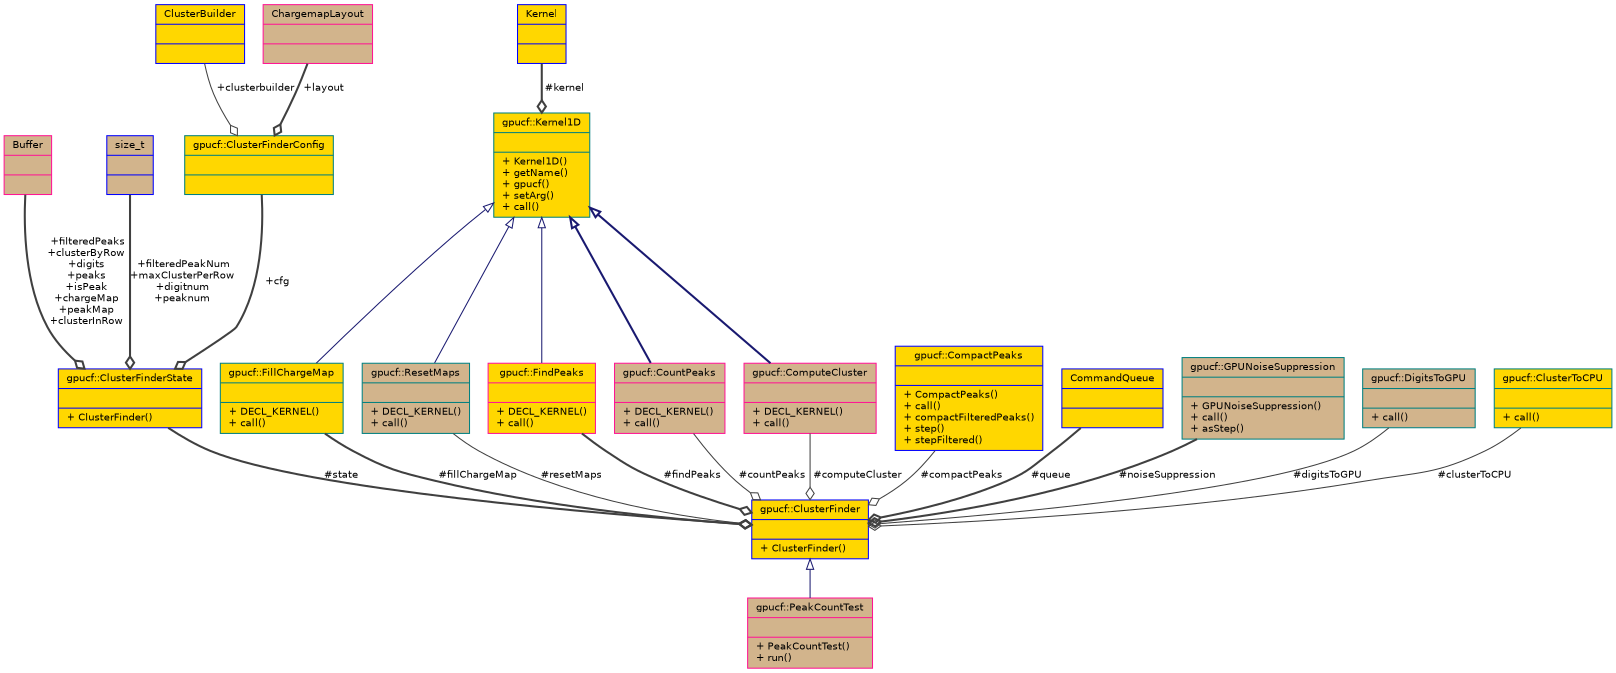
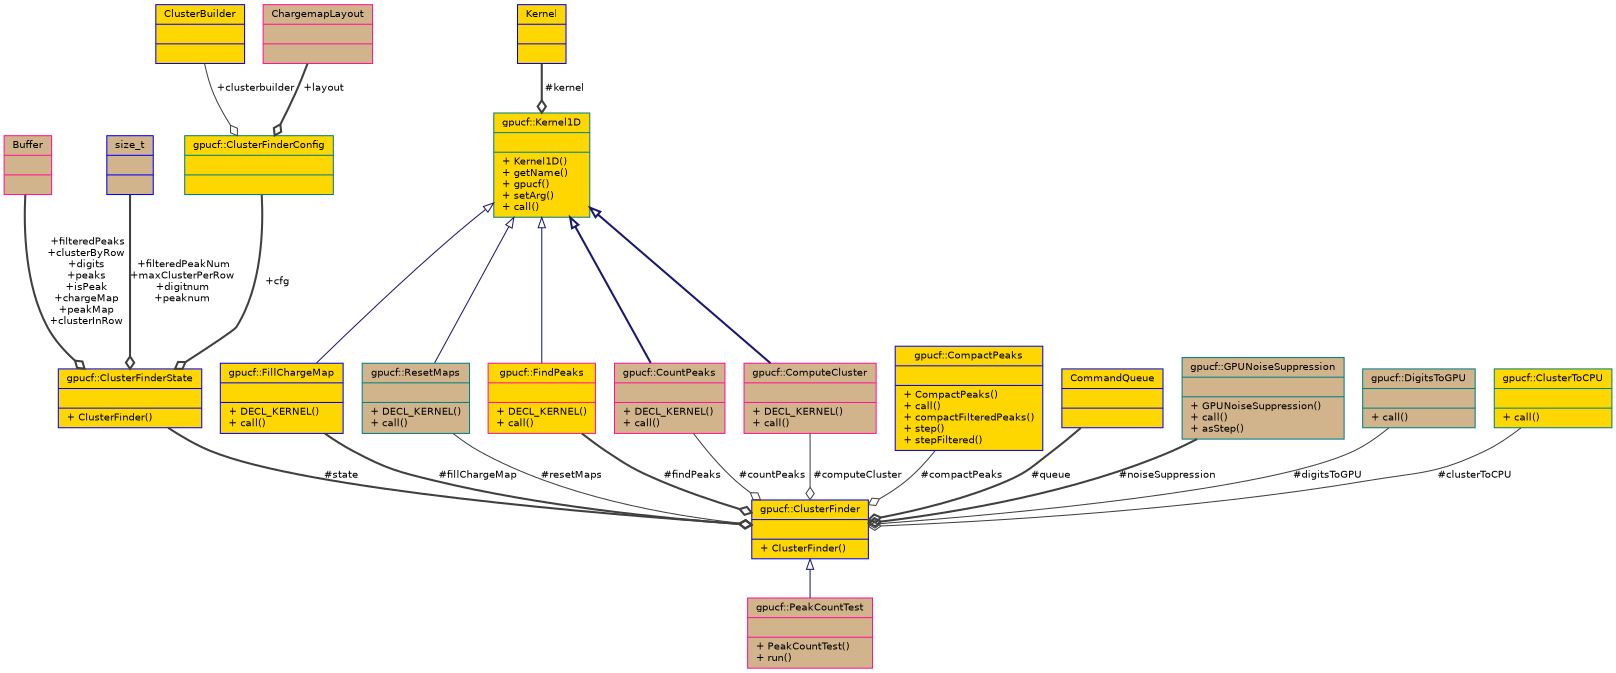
(282, 398) -> (282, 398)
